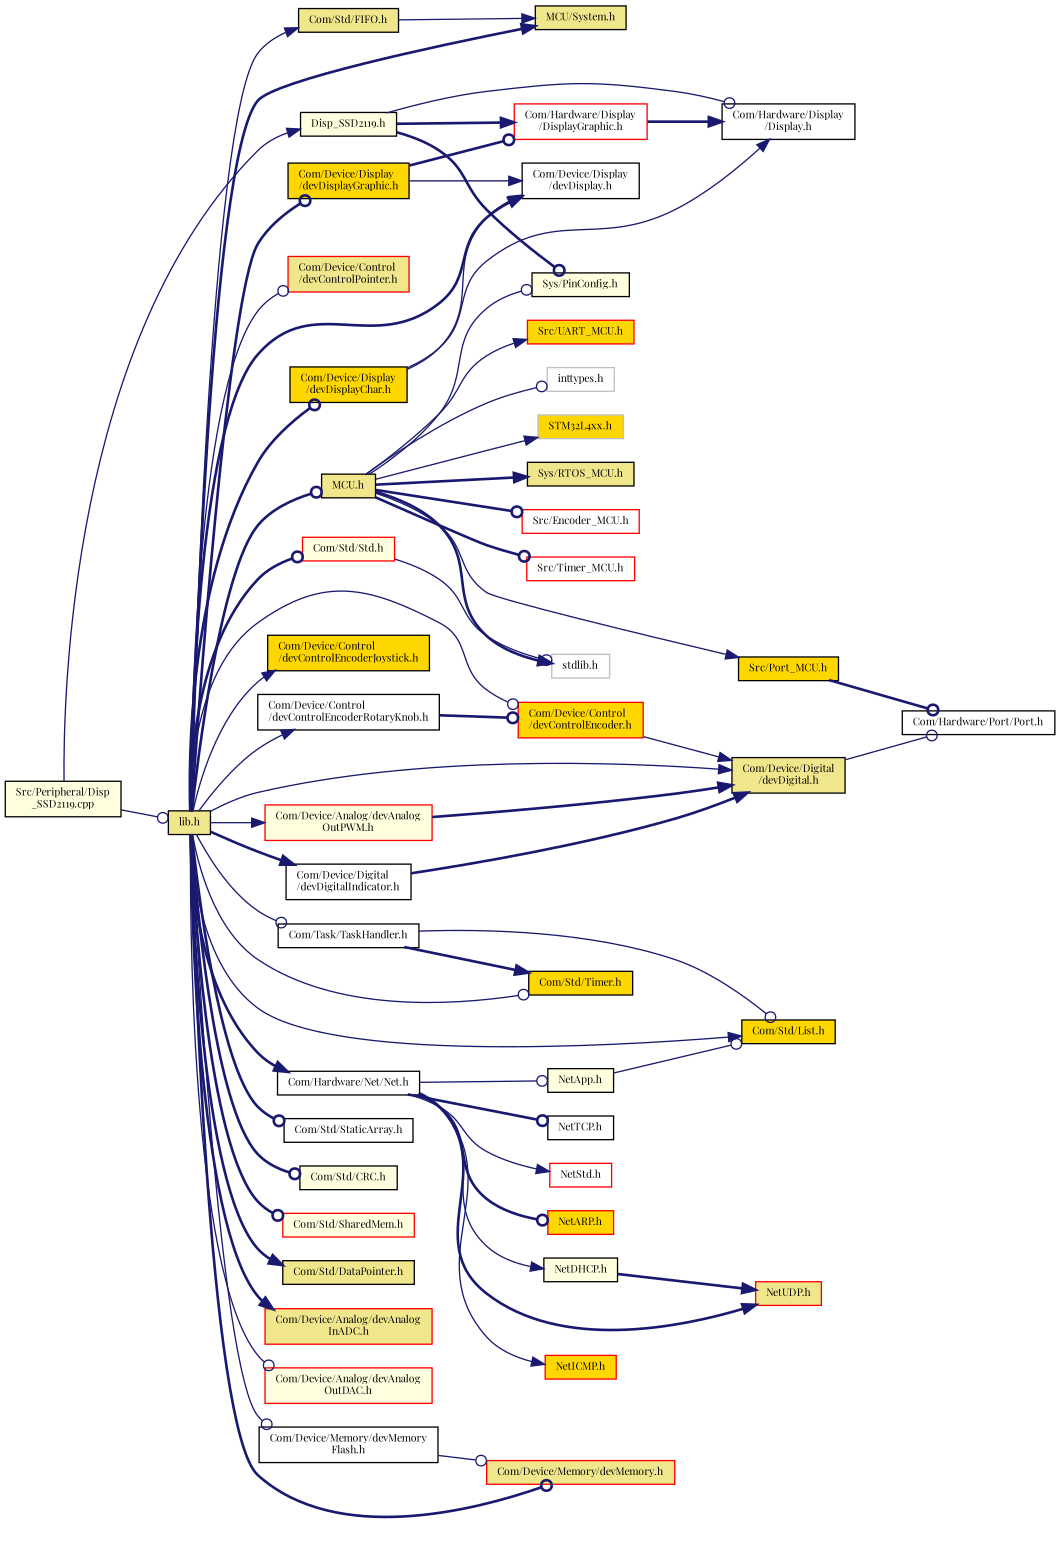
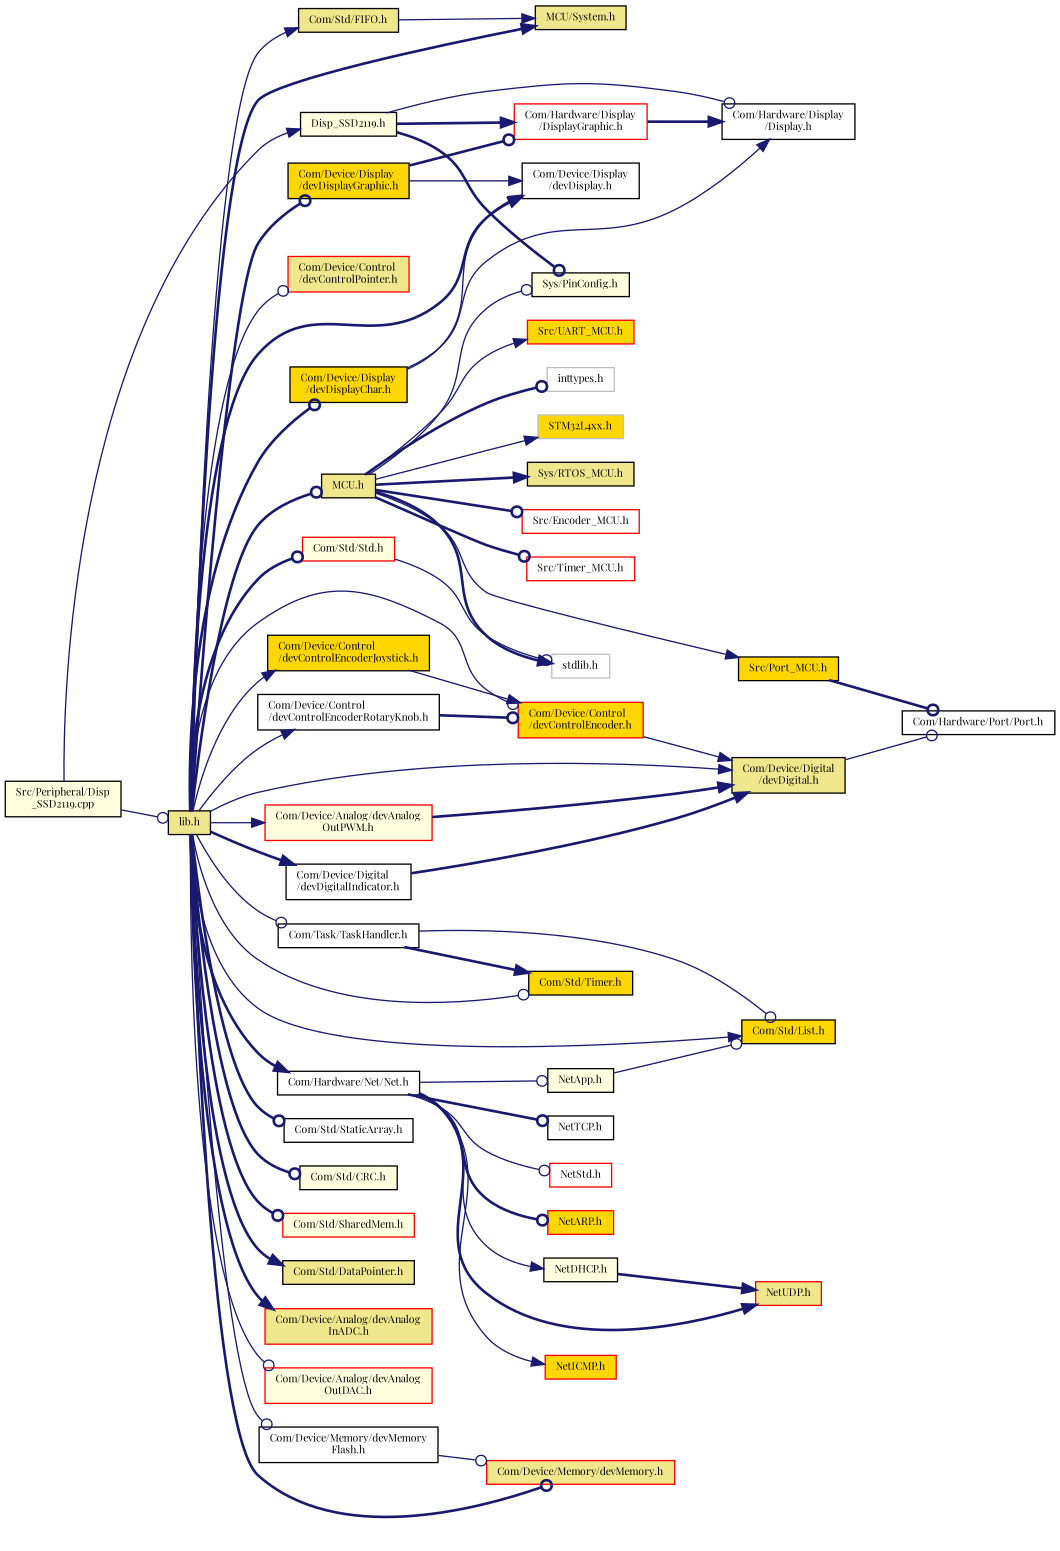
(447, 423) -> (447, 423)
none -> (458, 685)
(470, 1138) -> (470, 1138)
